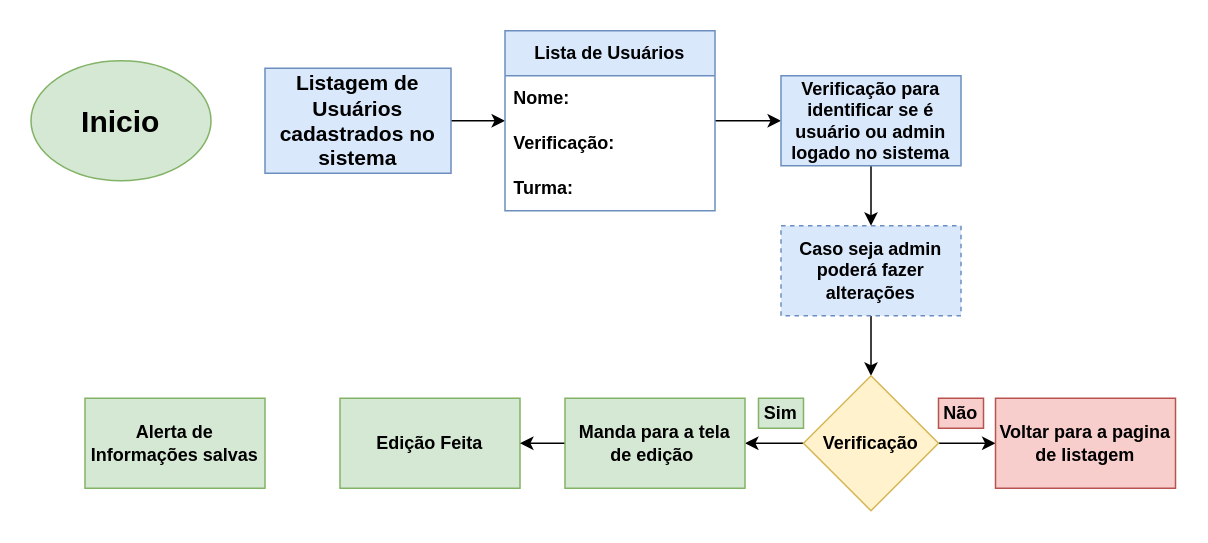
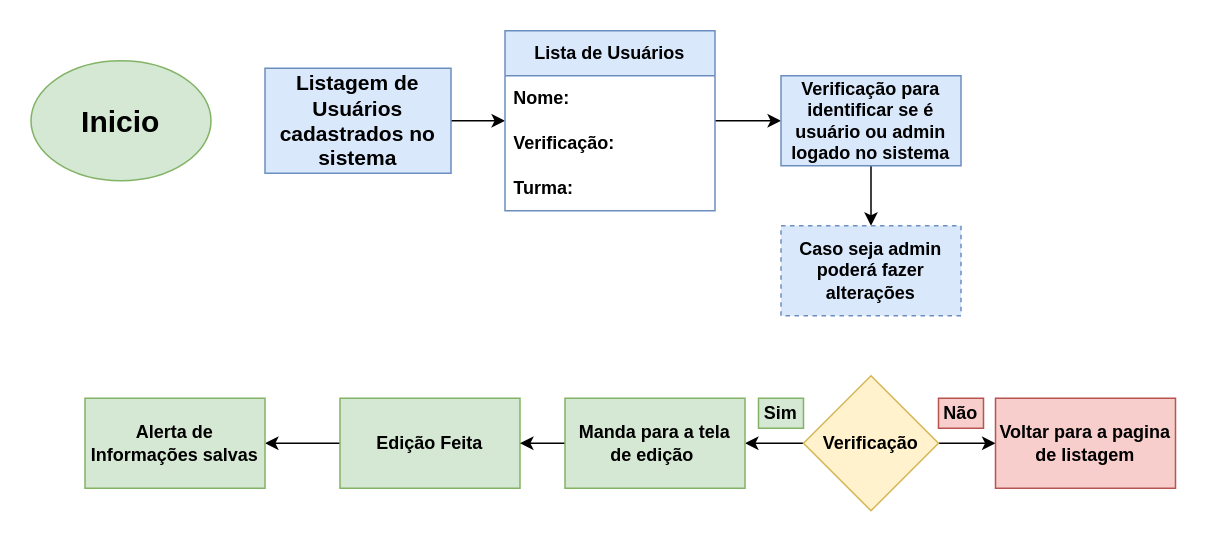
(871, 341) -> none
none -> (308, 443)
